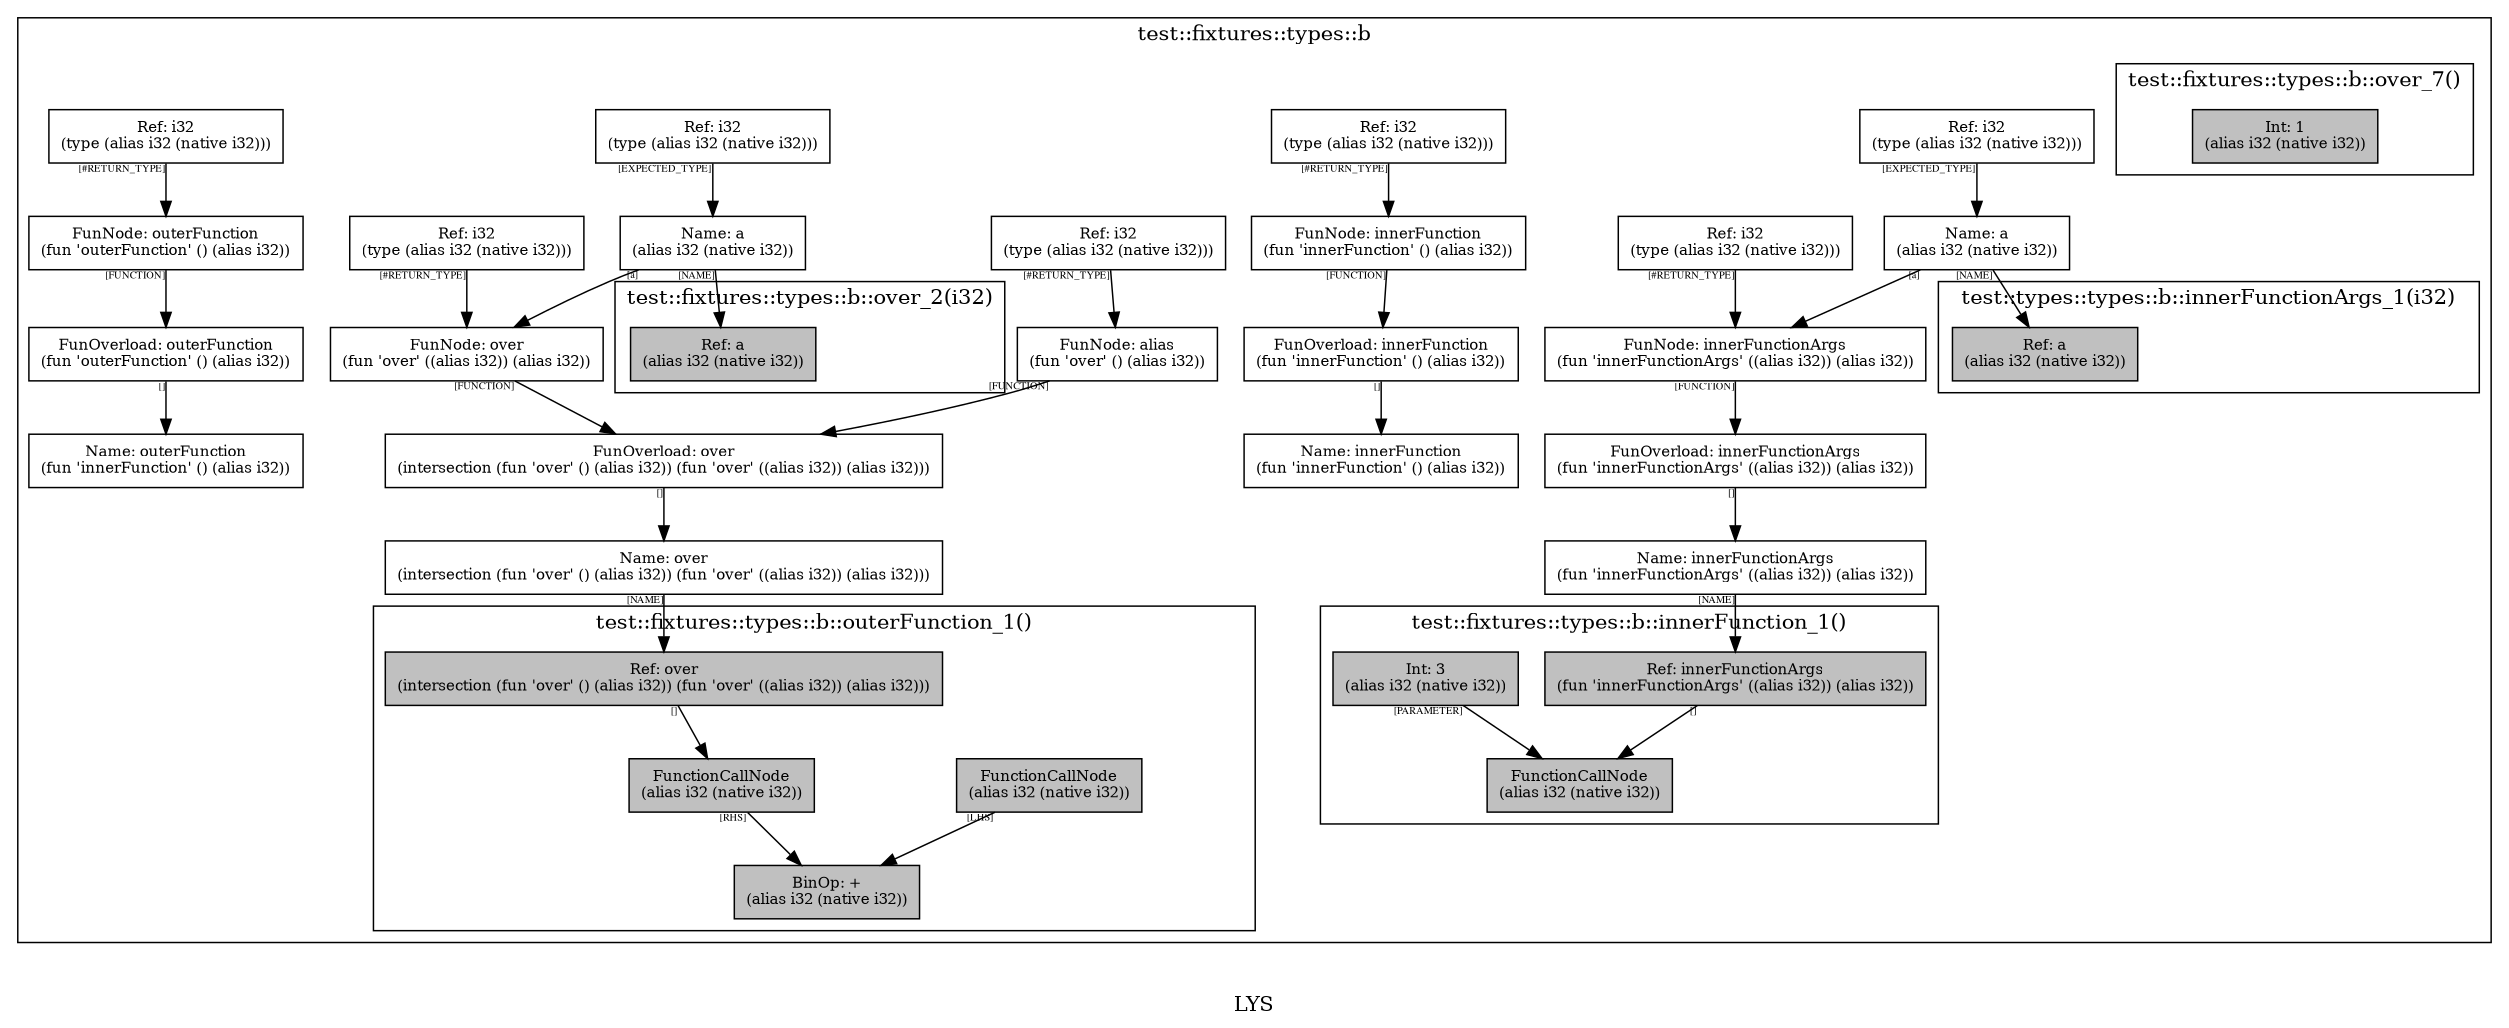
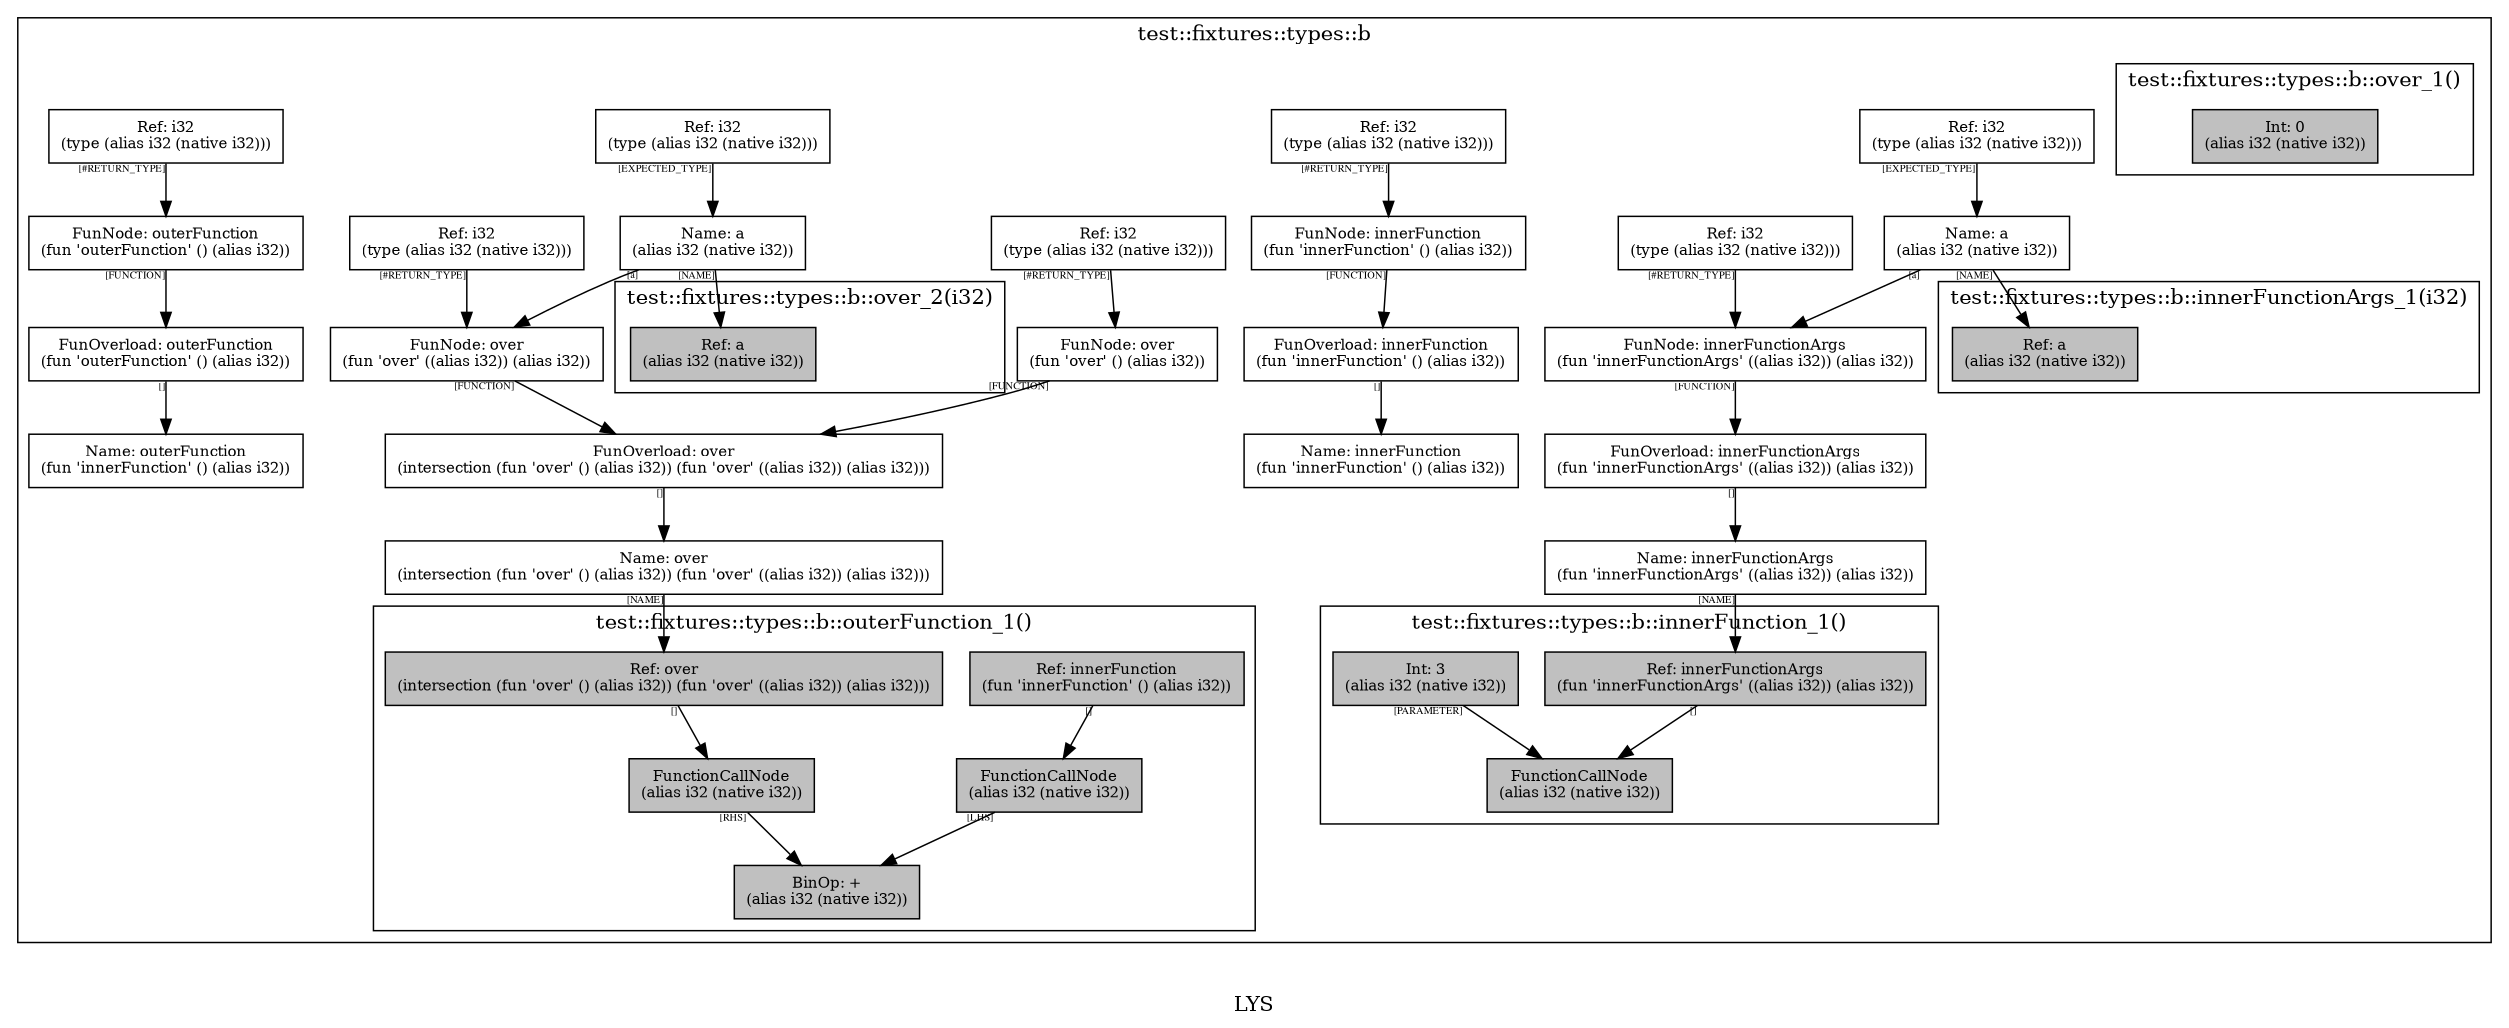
(2295, 81) -> (2295, 81)
(2285, 136) -> (2285, 136)
(2209, 299) -> (2209, 299)
(1117, 354) -> (1117, 354)
none -> (1107, 679)
